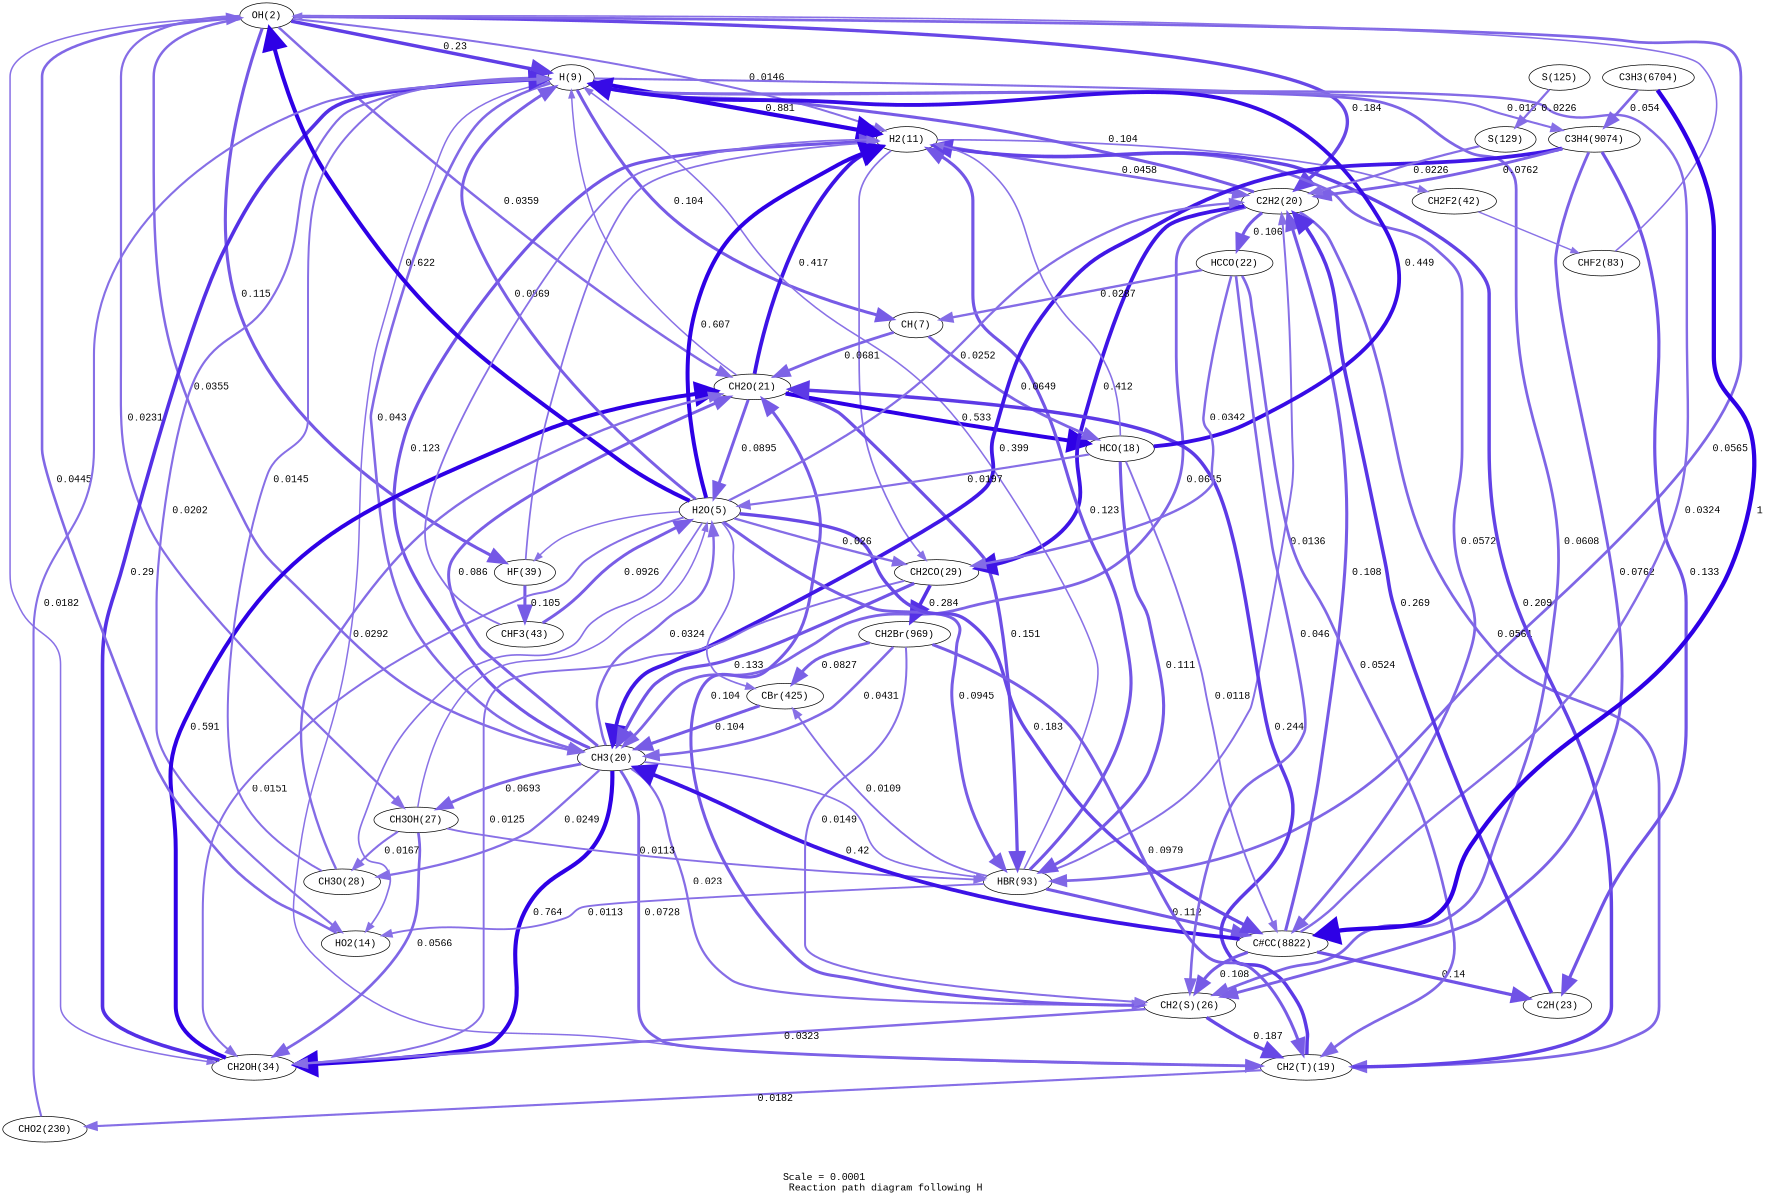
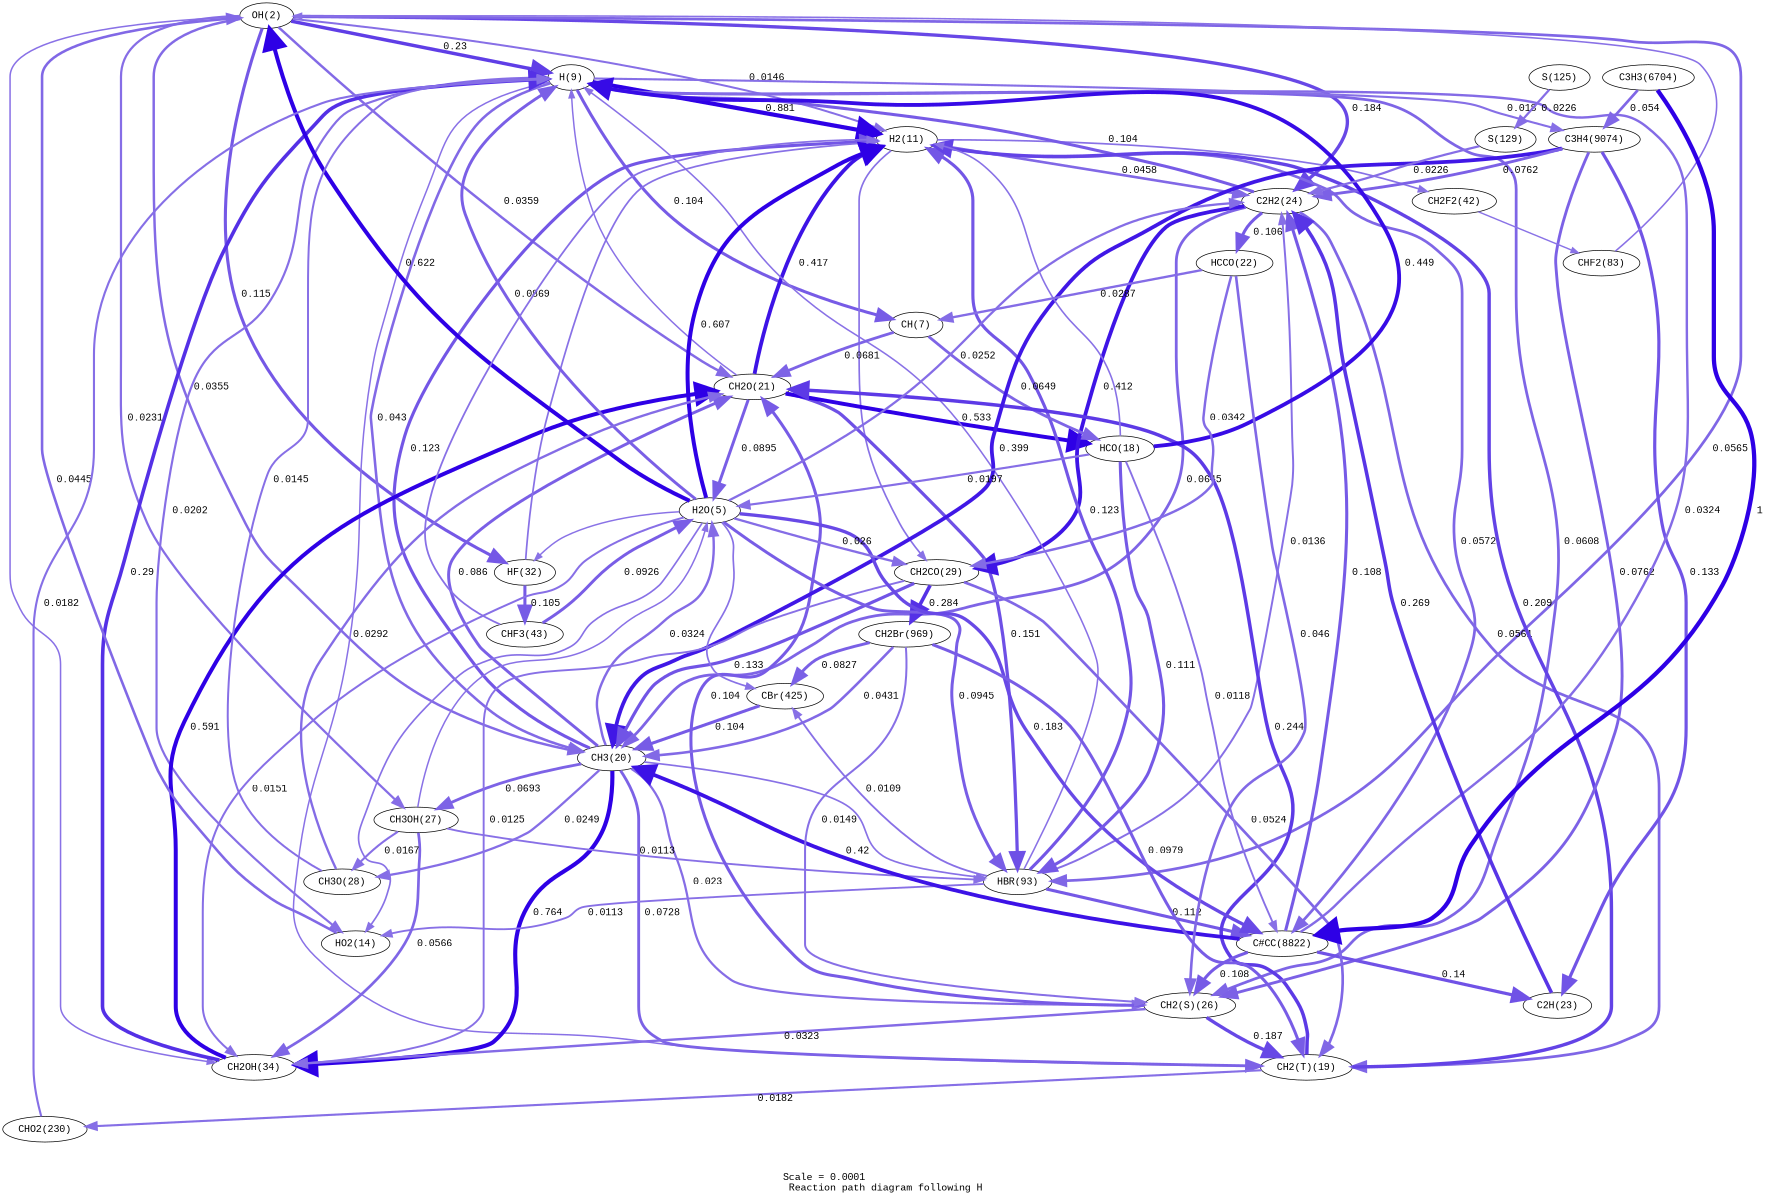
(1280, 201) -> (1280, 201)
(525, 572) -> (525, 572)
(1364, 691) -> (1189, 773)
